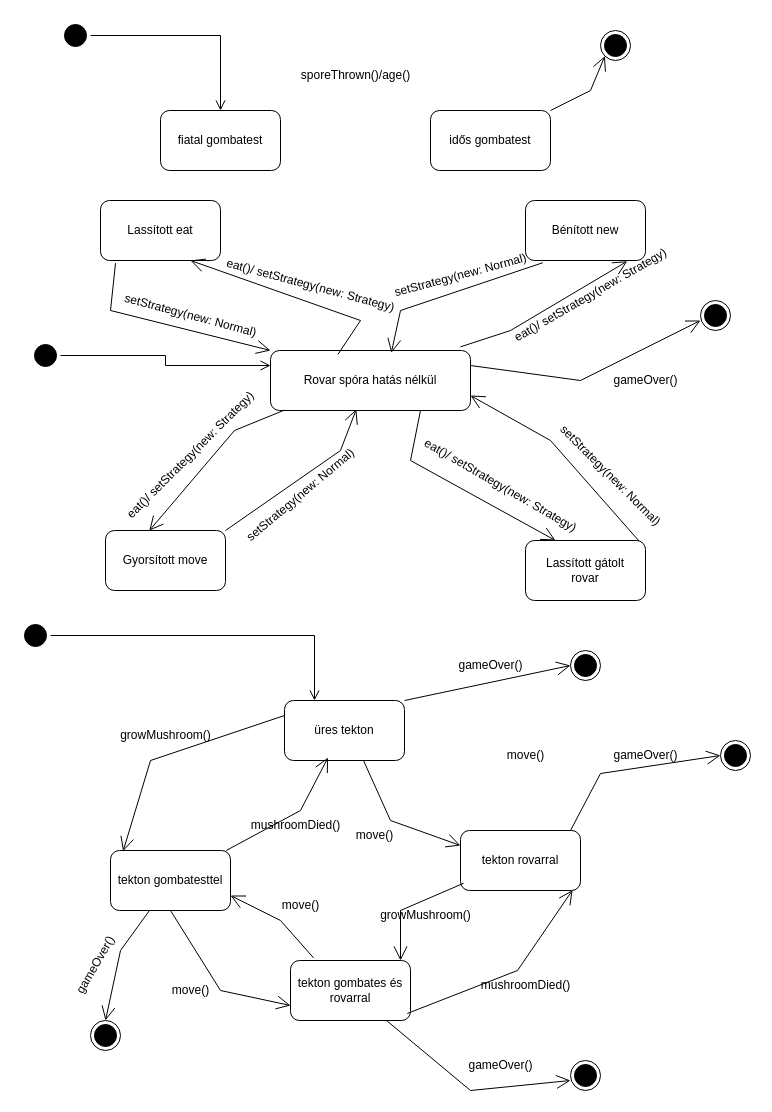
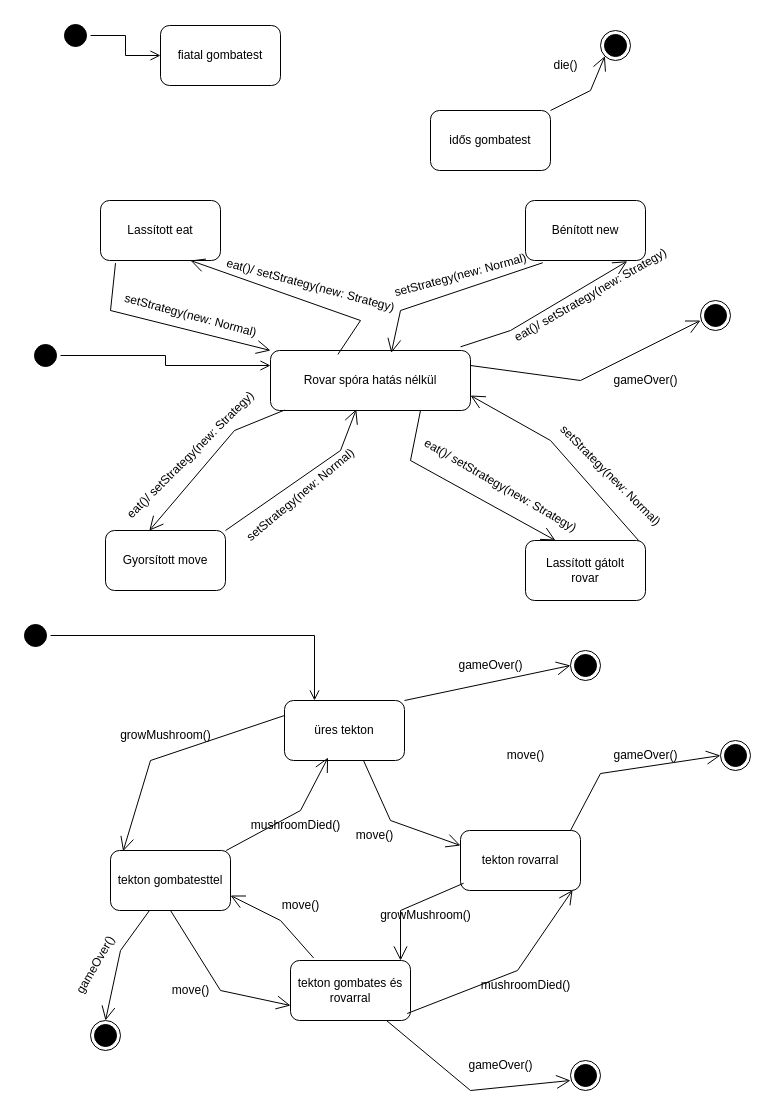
none -> (566, 66)
(356, 76) -> none
(221, 141) -> (221, 56)
